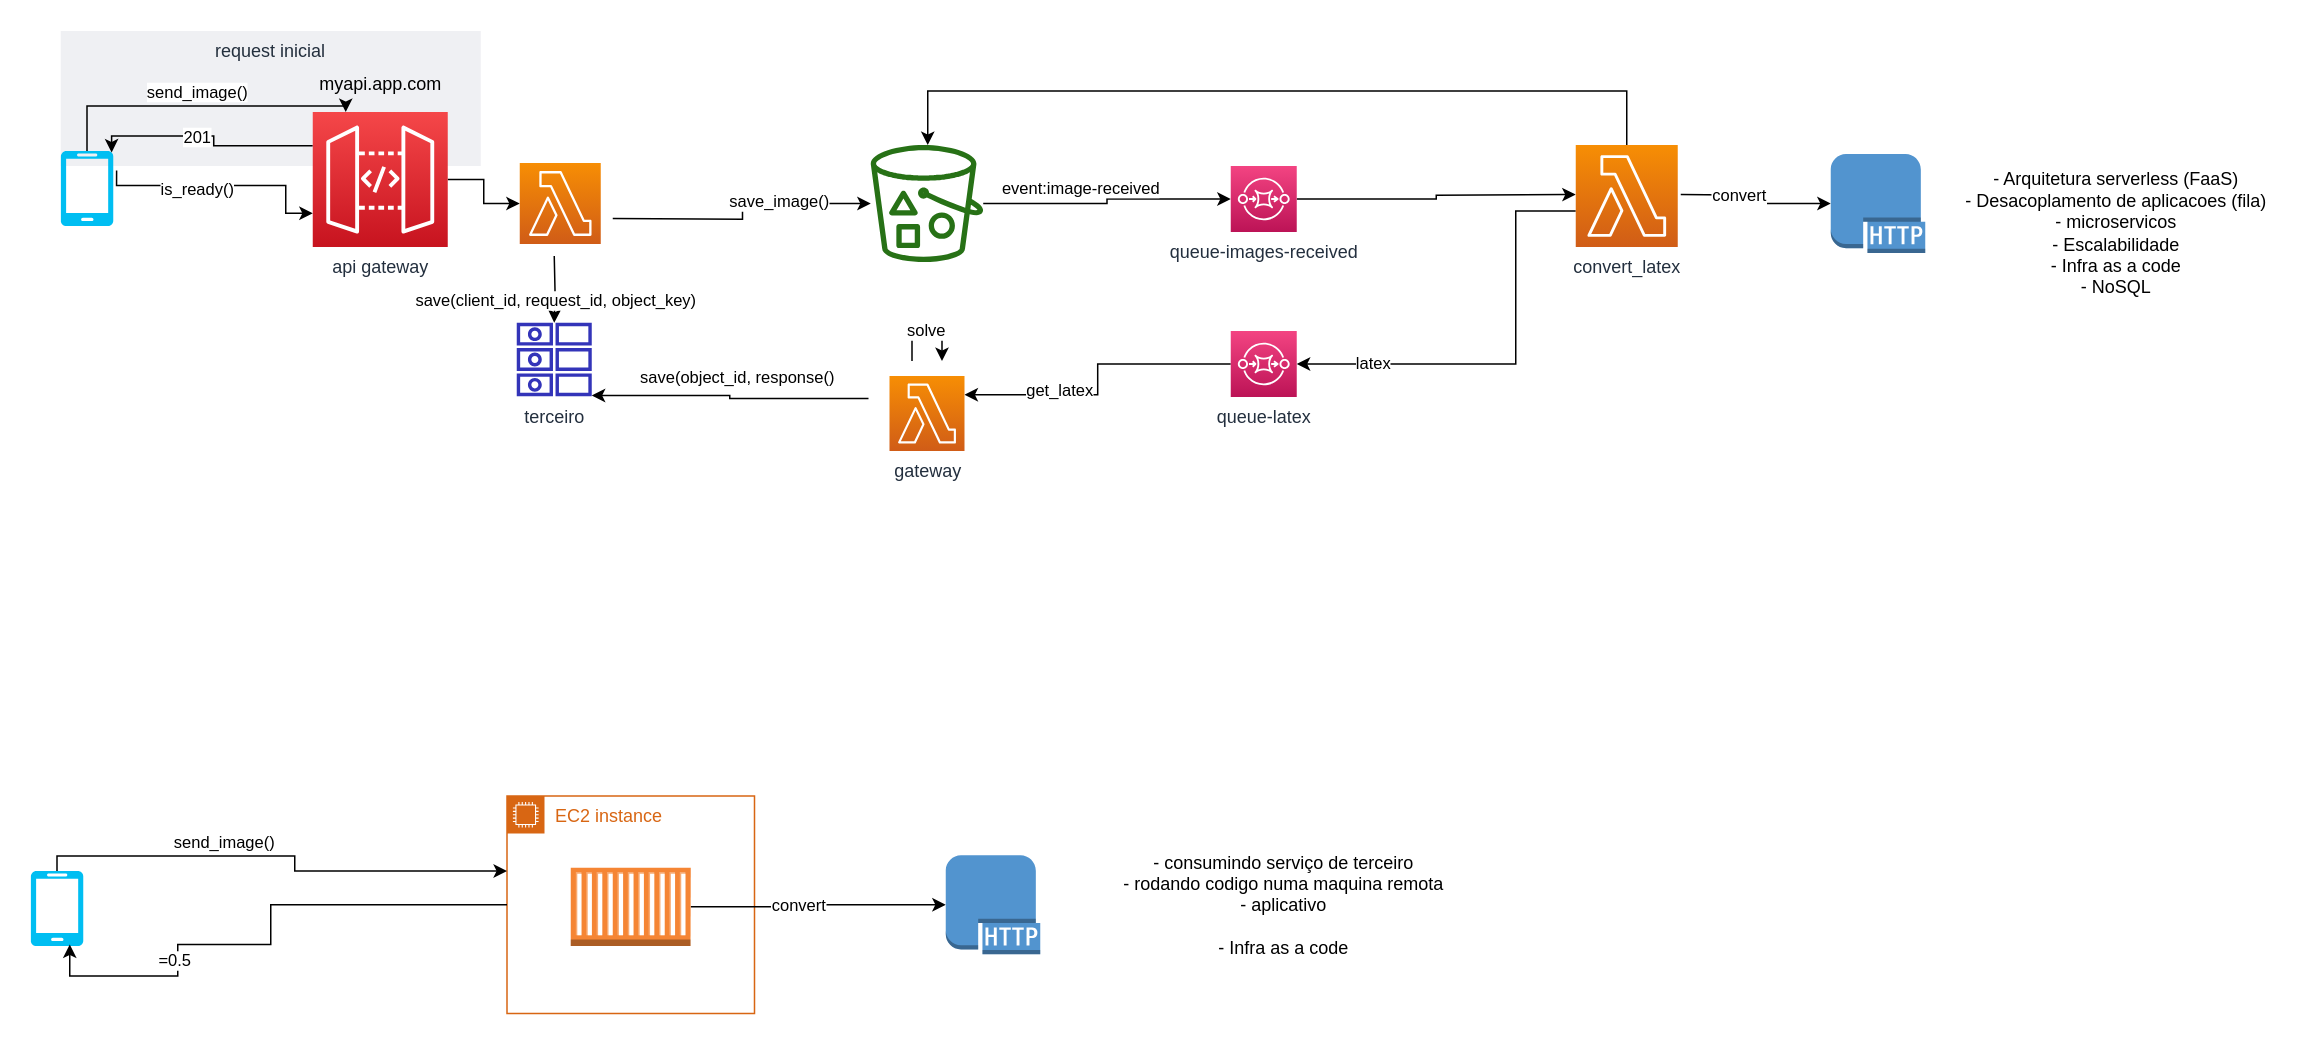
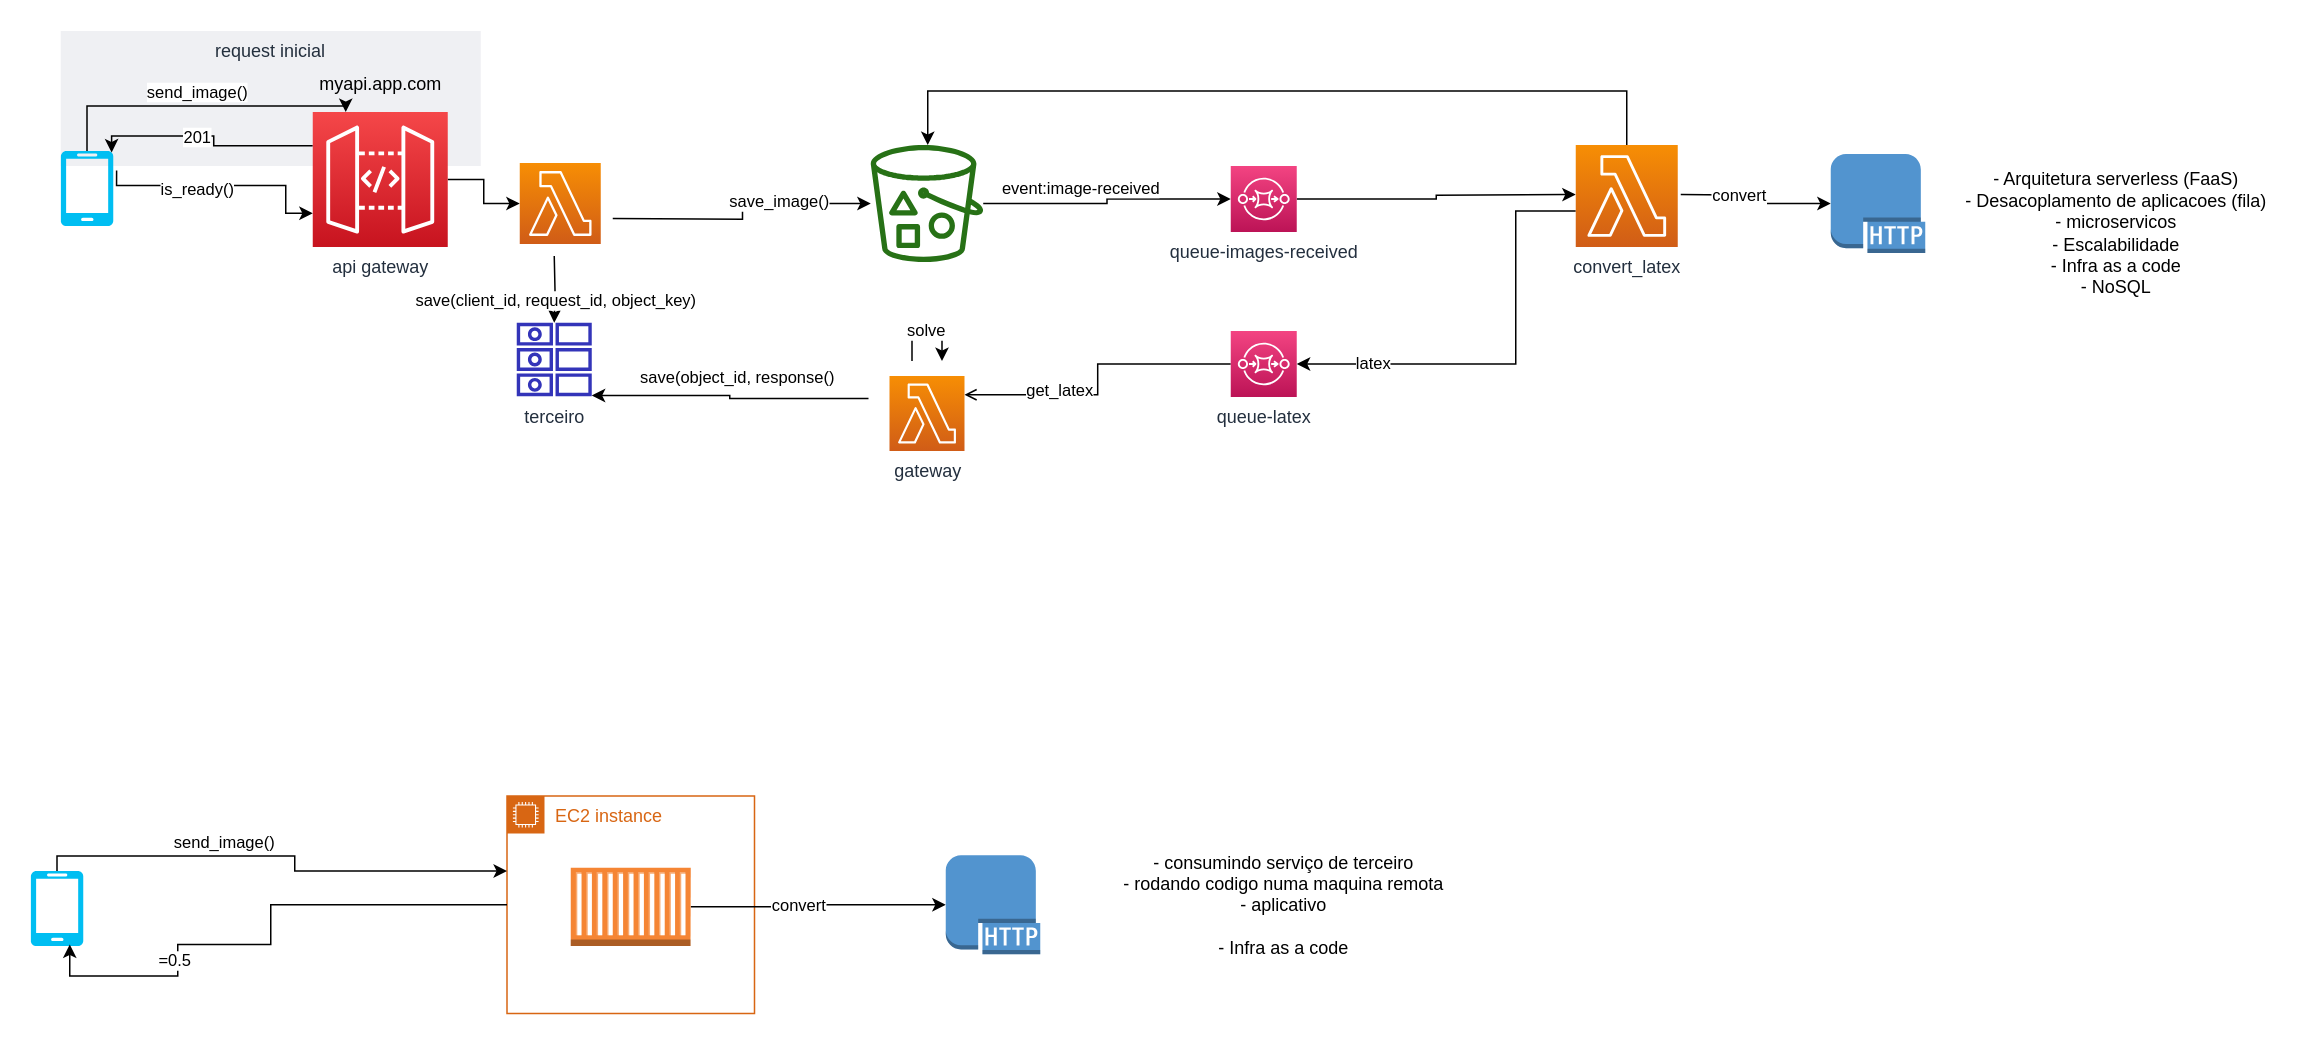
(976, 395) -> (973, 395)
